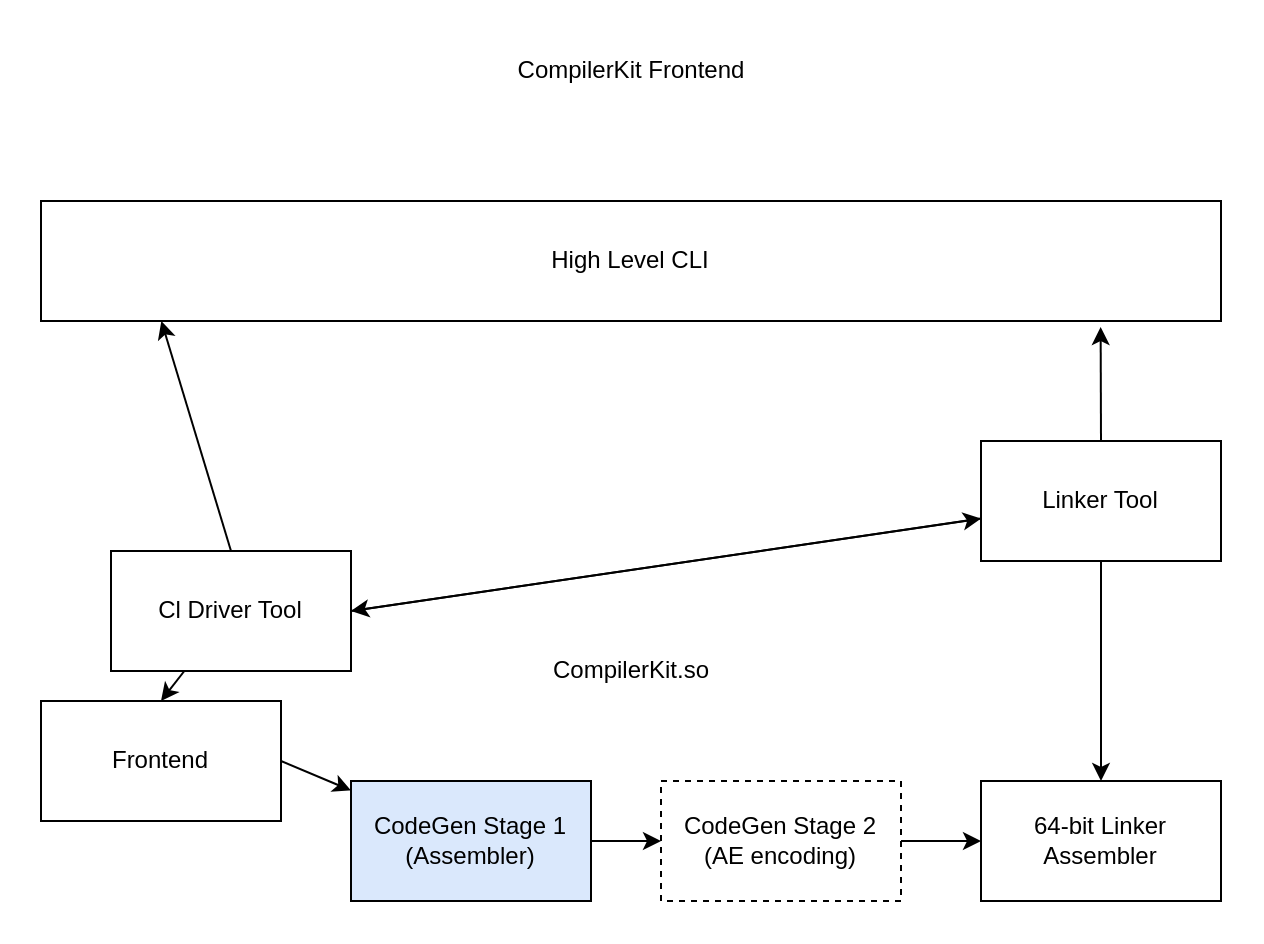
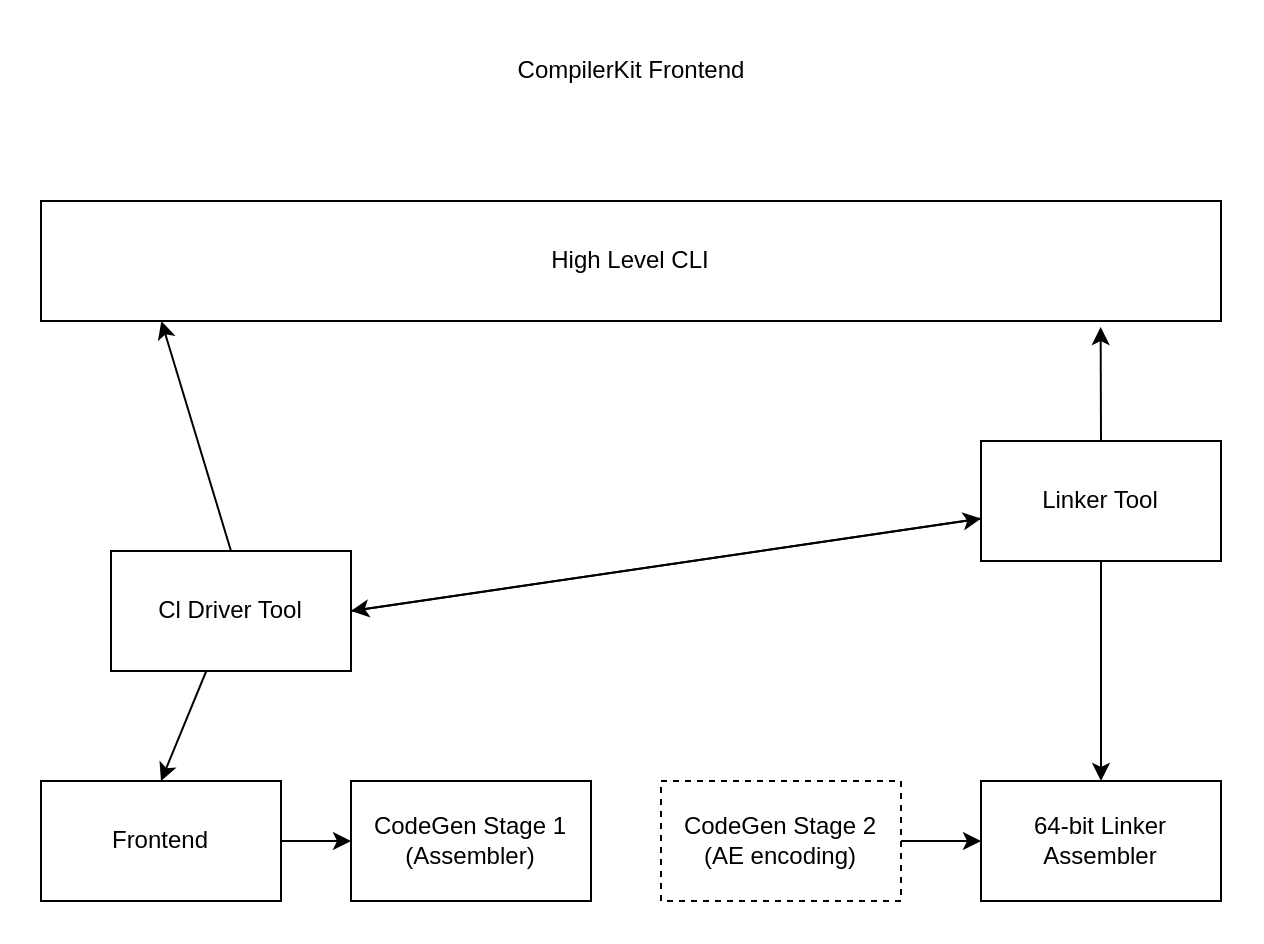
(632, 671) -> none
(161, 761) -> (161, 841)
(471, 841) -> (471, 841)
(619, 841) -> none
